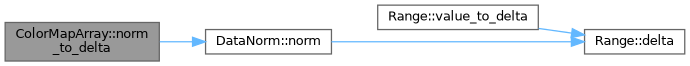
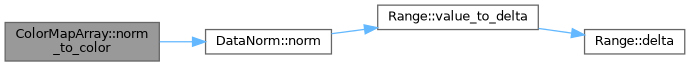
(82, 42) -> (82, 42)
(451, 42) -> (348, 32)
